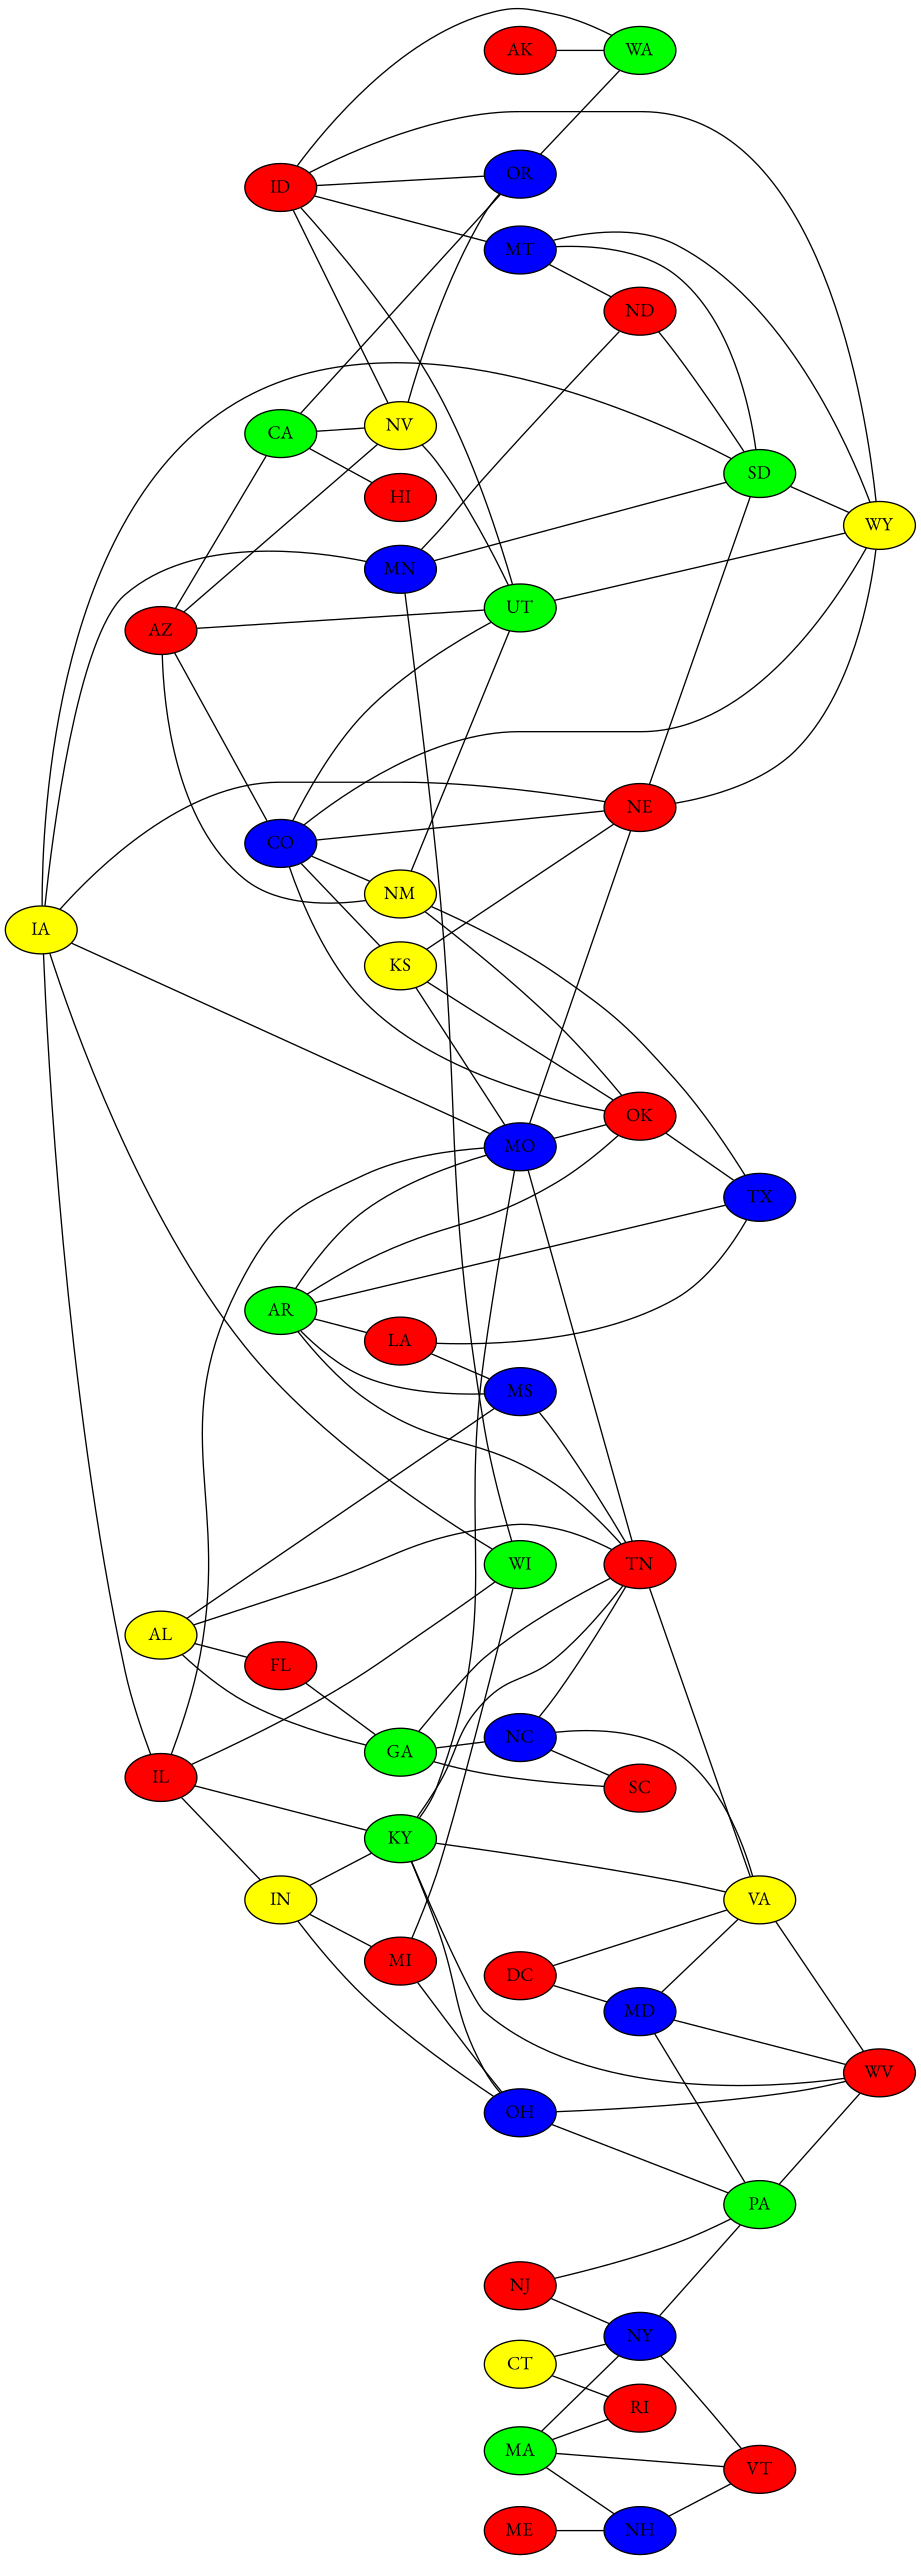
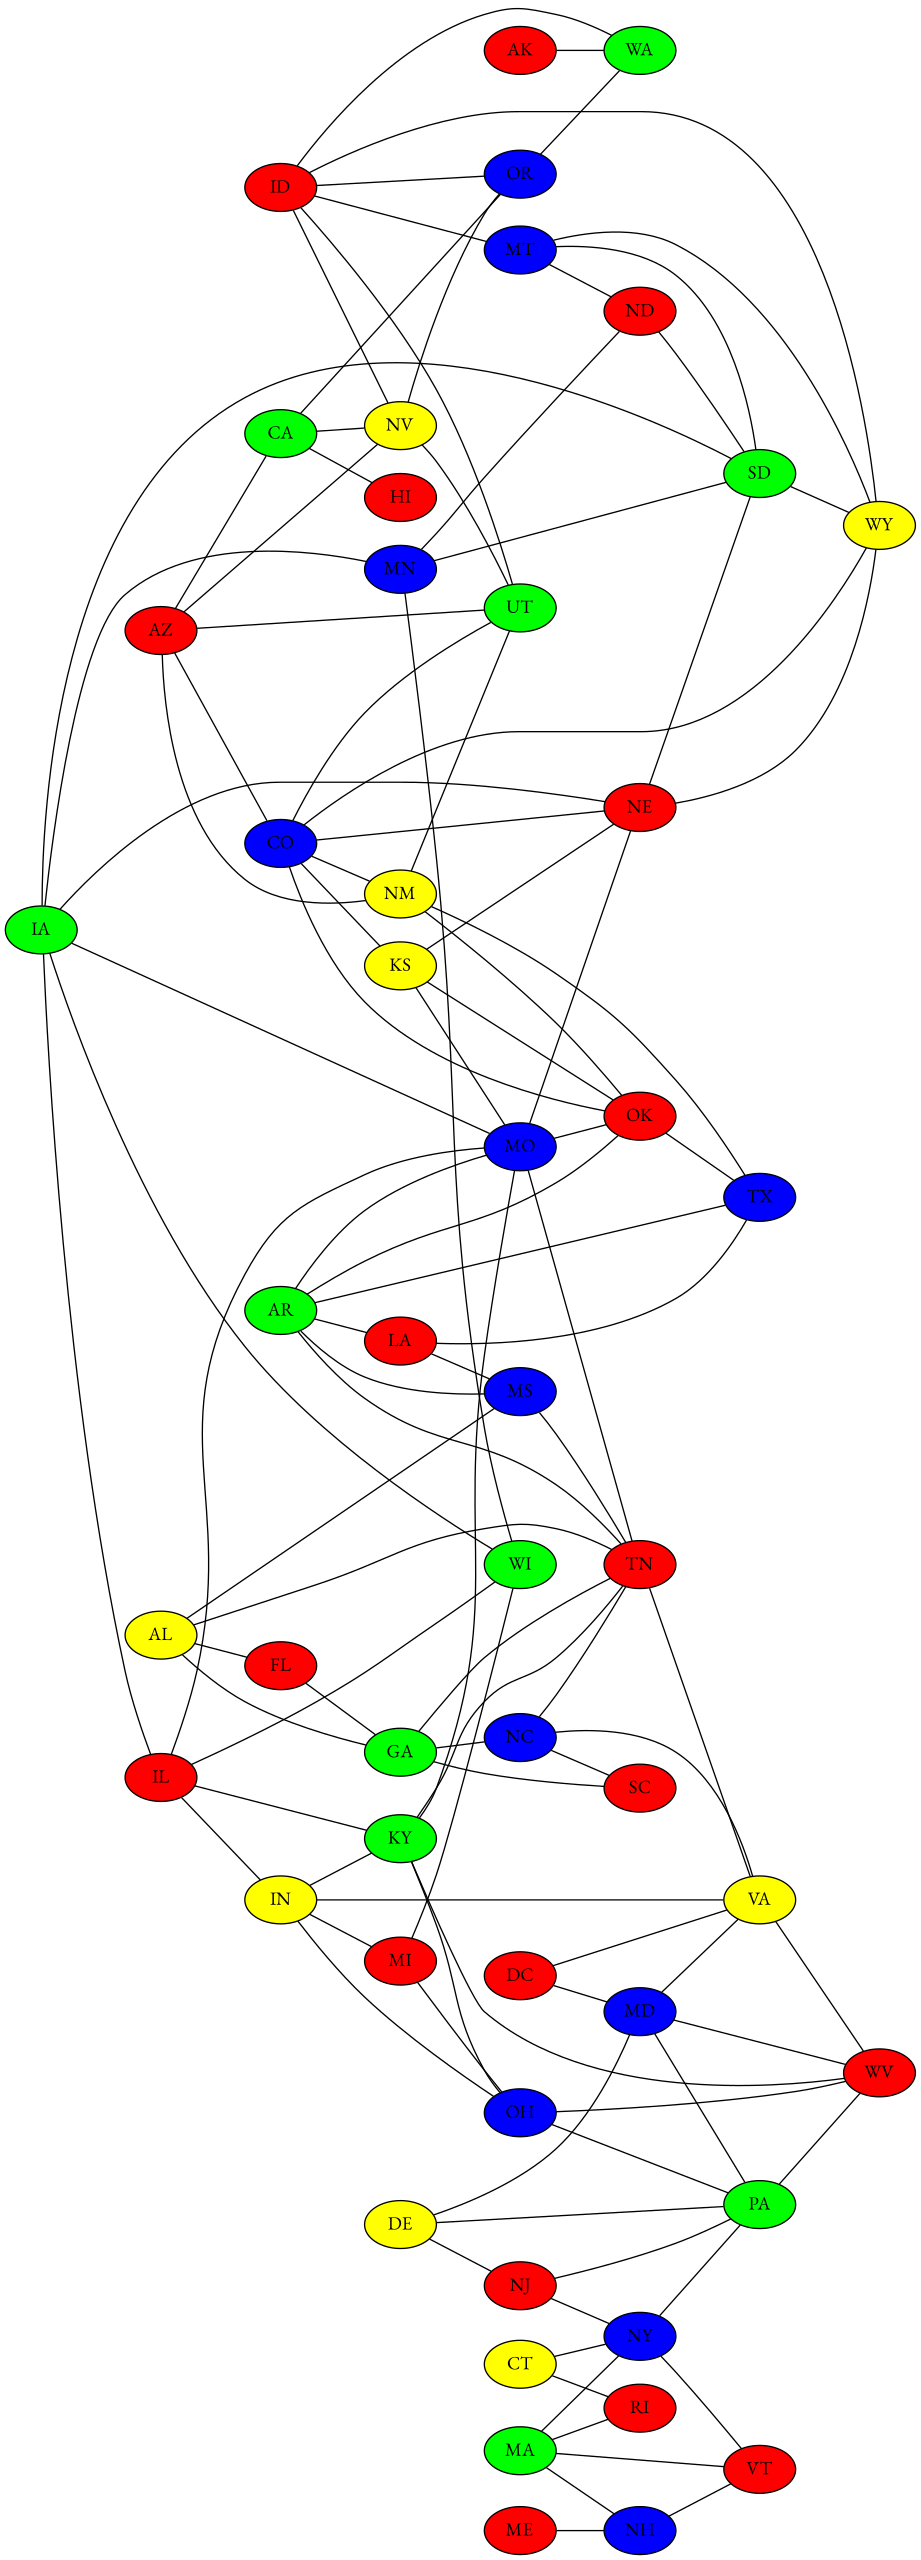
(700, 567) -> none
(41, 930) -> (41, 930)
(581, 1865) -> (520, 1900)
none -> (400, 2225)
